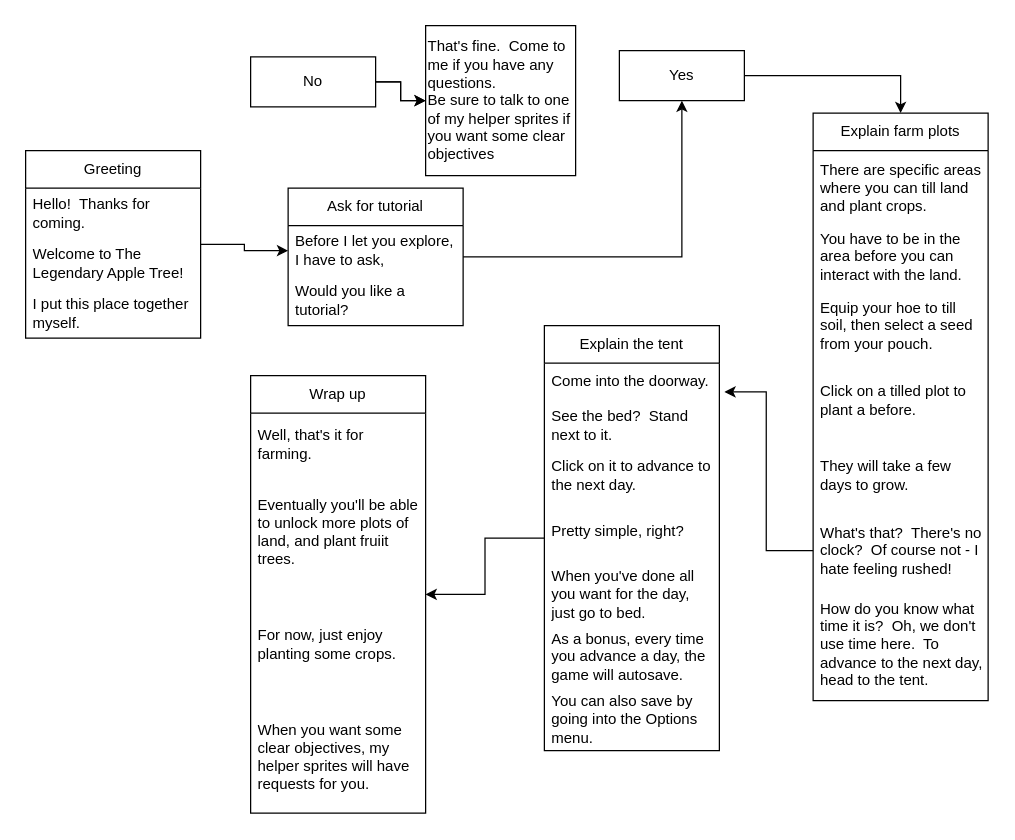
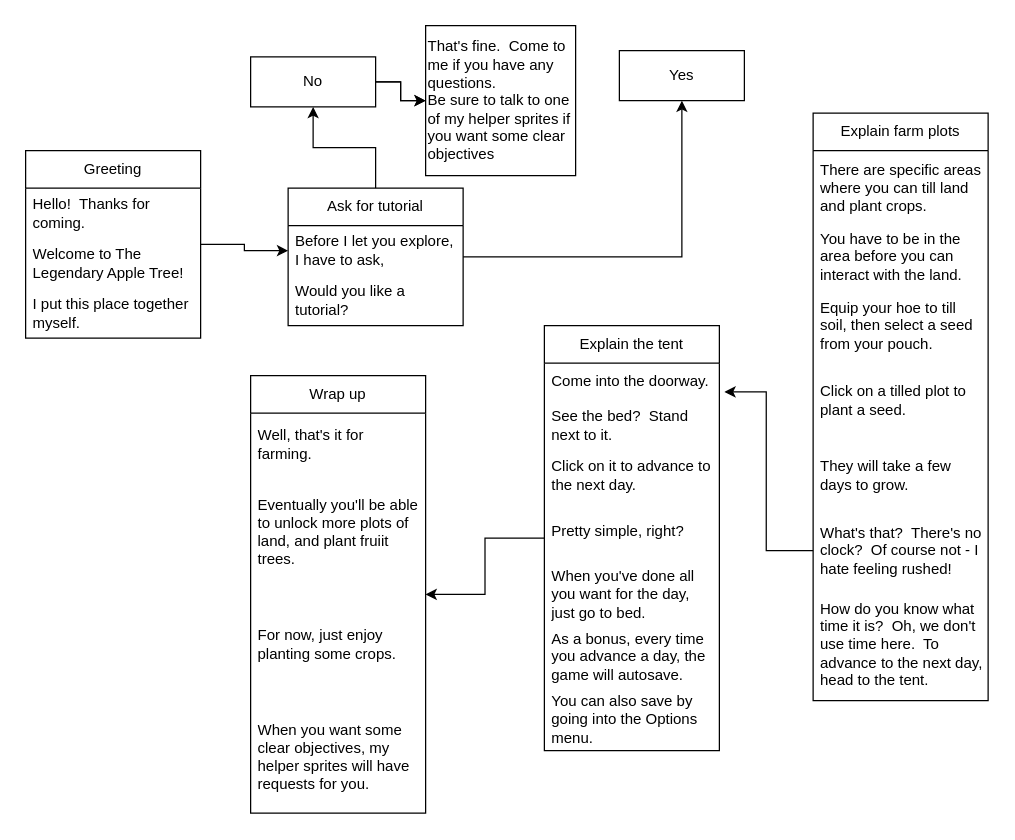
(837, 76) -> none
none -> (348, 148)
(902, 401) -> (902, 401)
